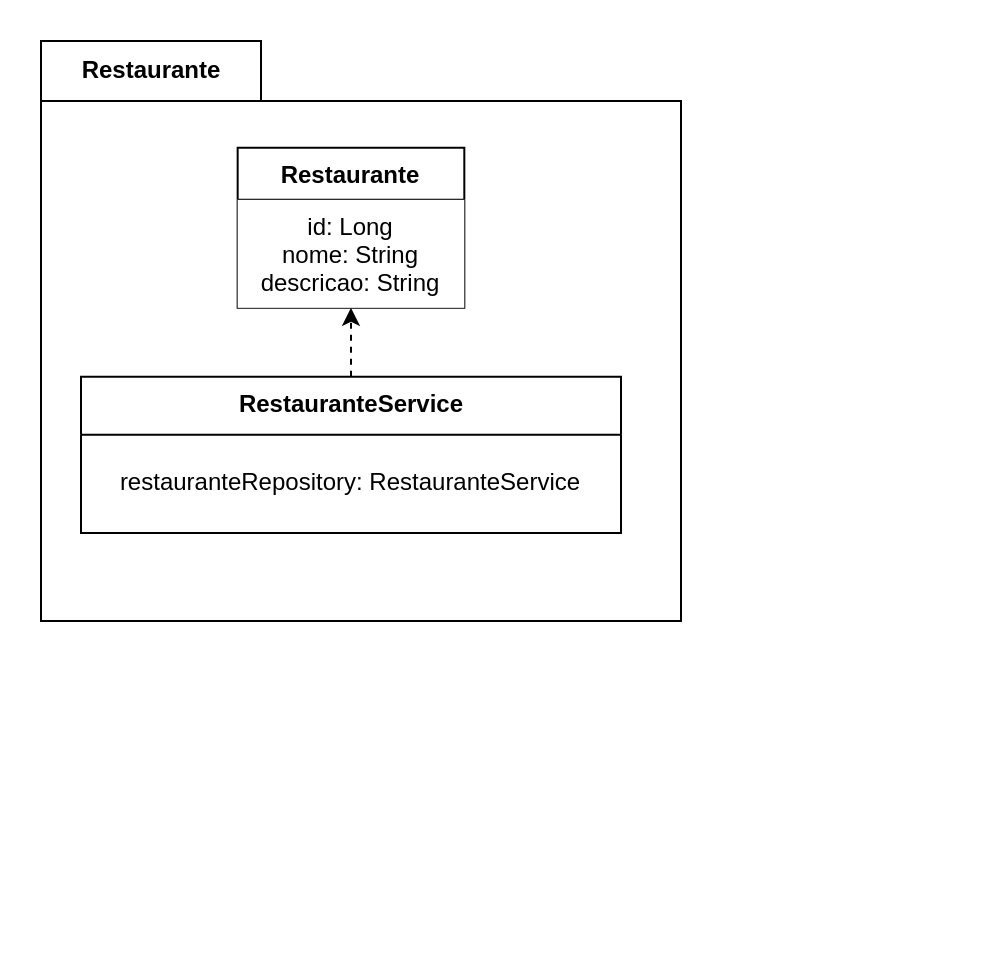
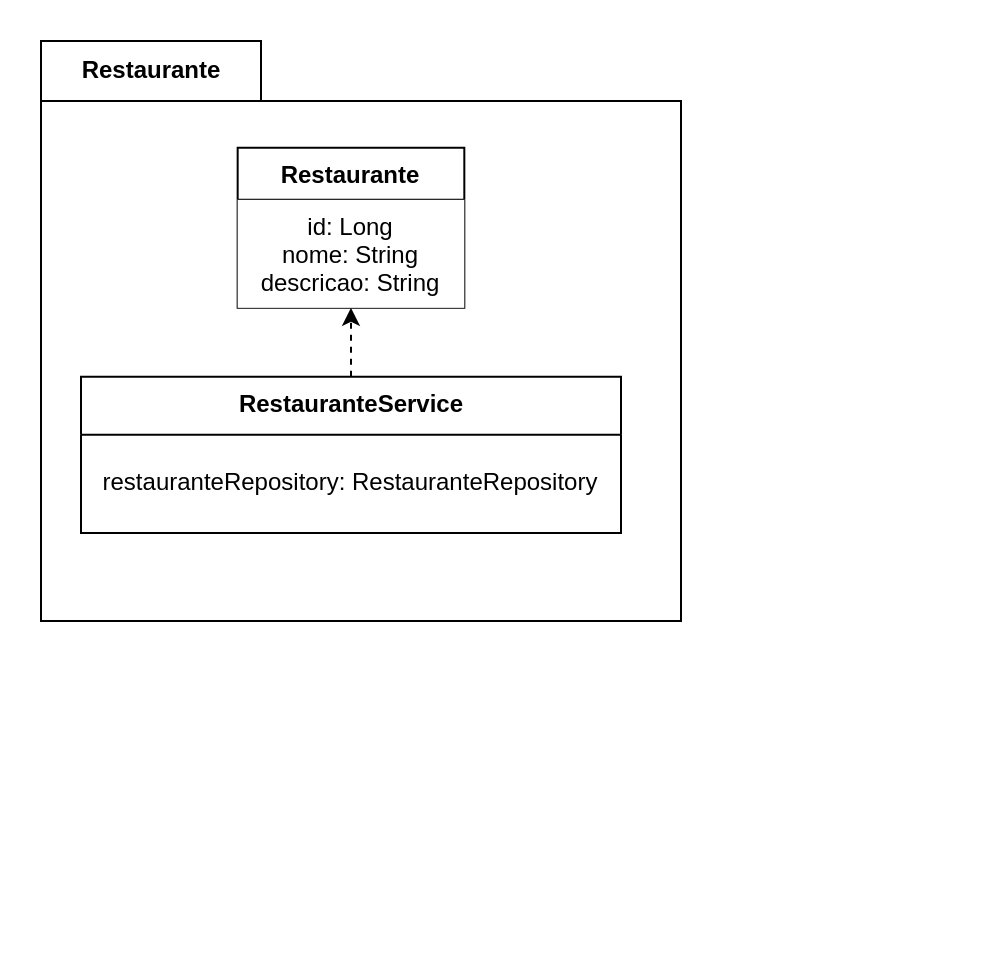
(351, 483) -> (351, 483)
